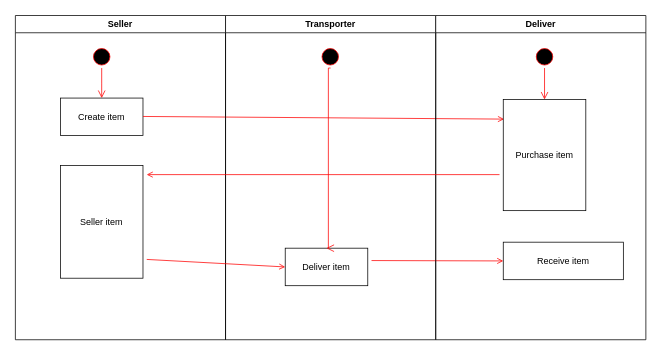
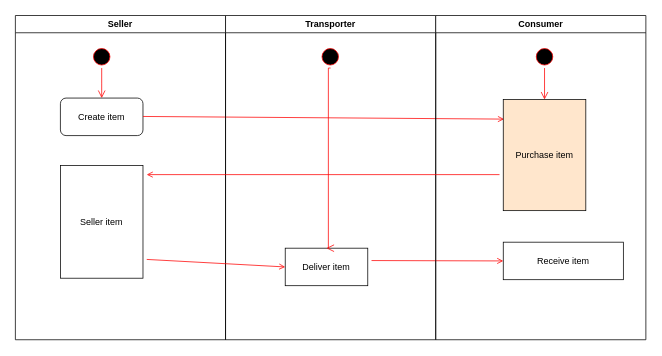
(540, 24) -> (540, 24)
(102, 117) -> (102, 117)
(544, 155) -> (544, 155)
